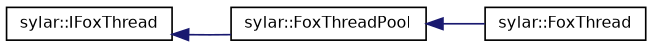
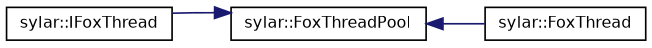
(210, 35) -> (193, 13)
